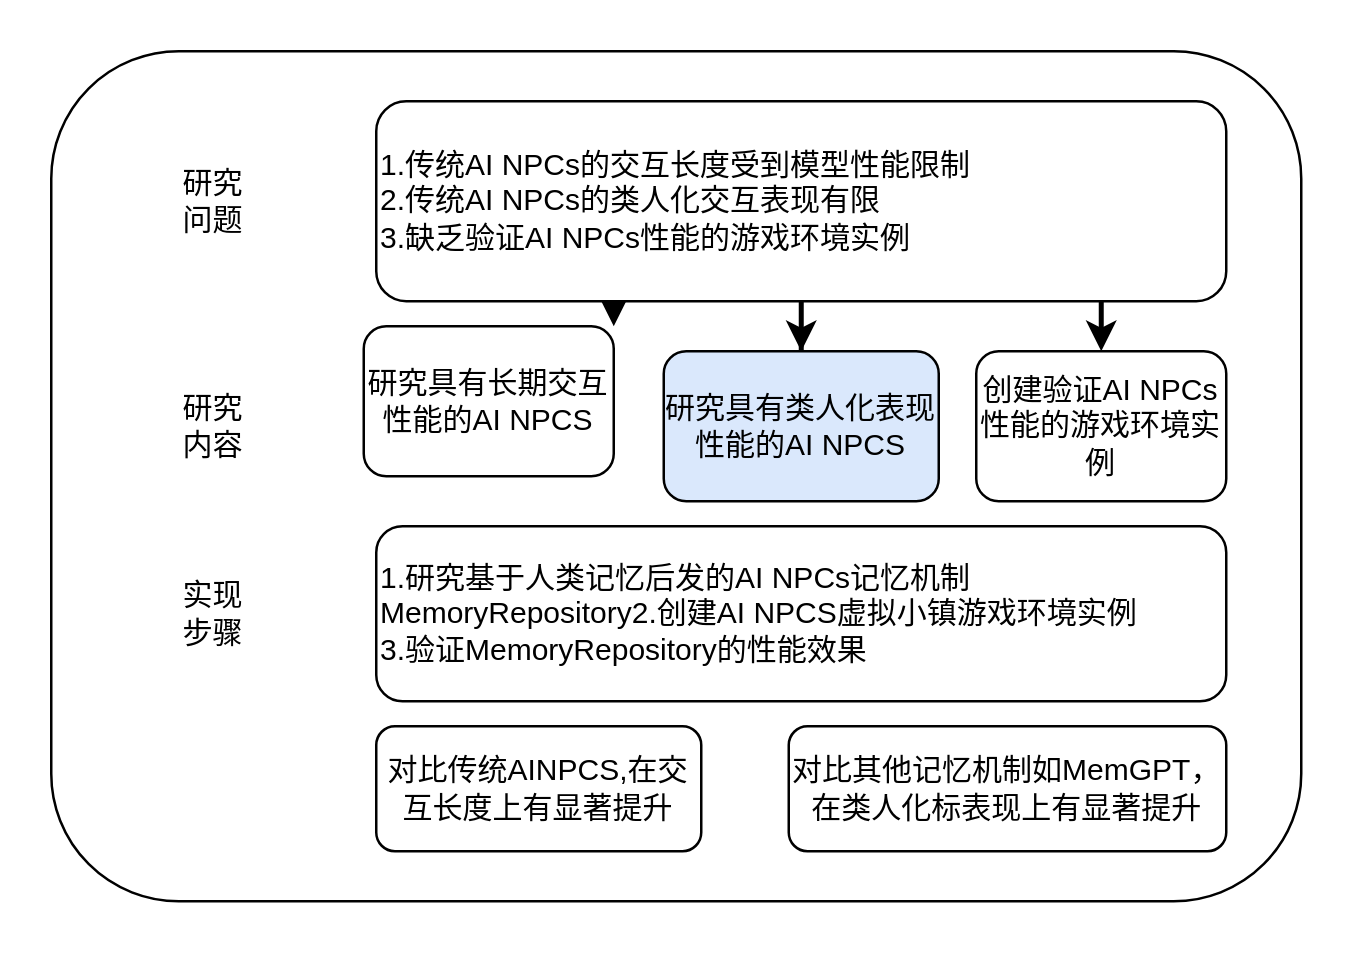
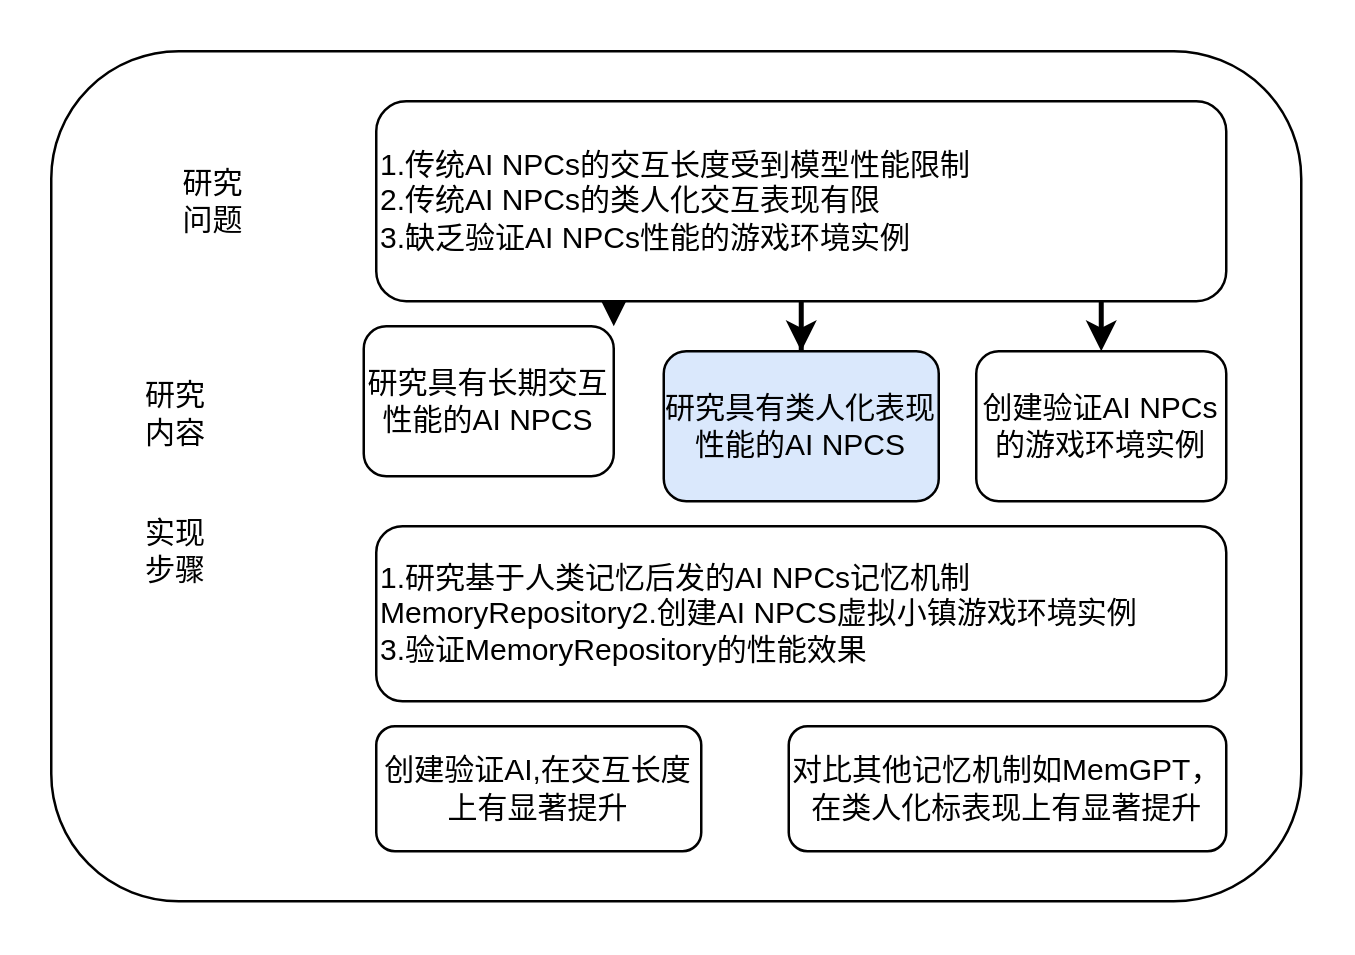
(214, 426) -> (176, 414)
(1101, 426) -> (1101, 426)
(214, 614) -> (176, 551)
(539, 789) -> (539, 789)
